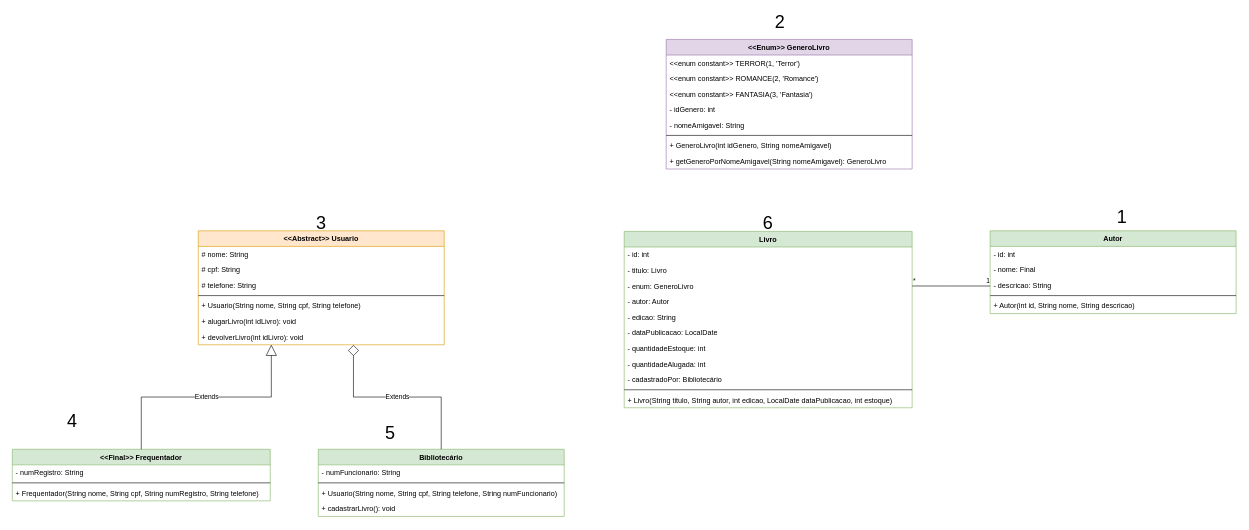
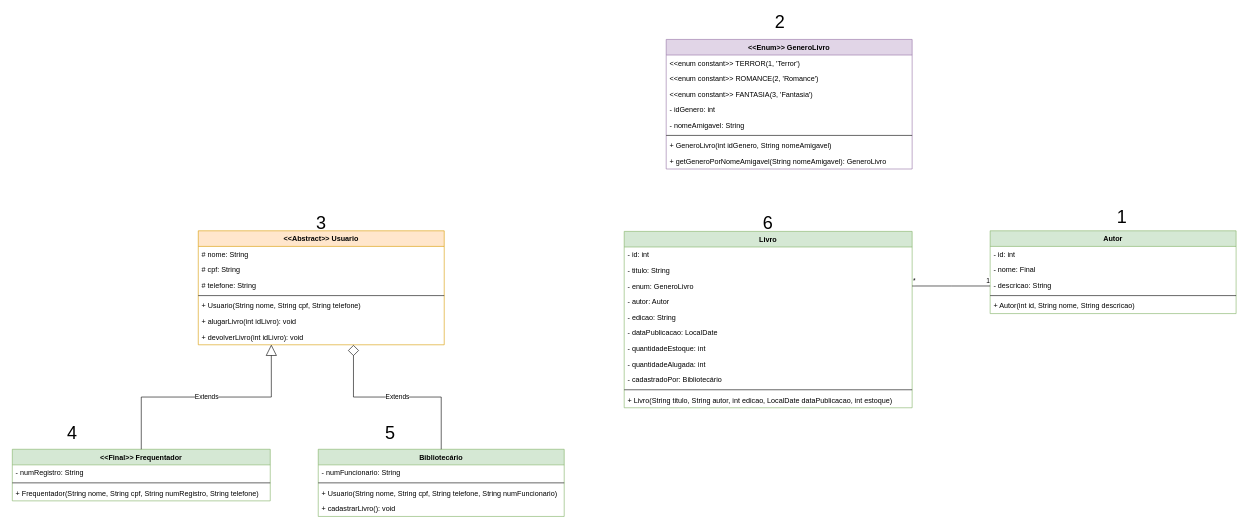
(652, 271) -> (654, 271)
(72, 420) -> (72, 432)
